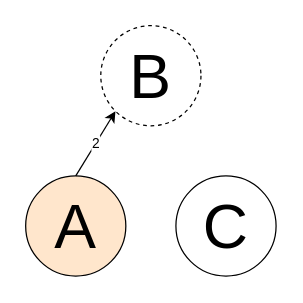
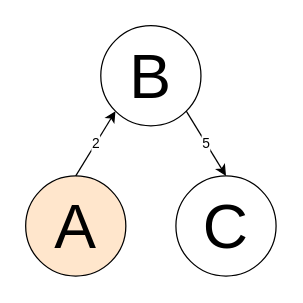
(151, 76) -> (151, 76)
none -> (203, 139)
